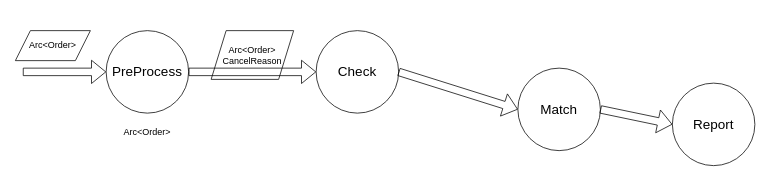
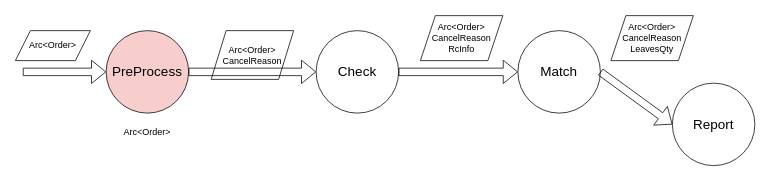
none -> (462, 38)
none -> (652, 38)
(147, 72) -> (147, 72)
(559, 109) -> (559, 72)
